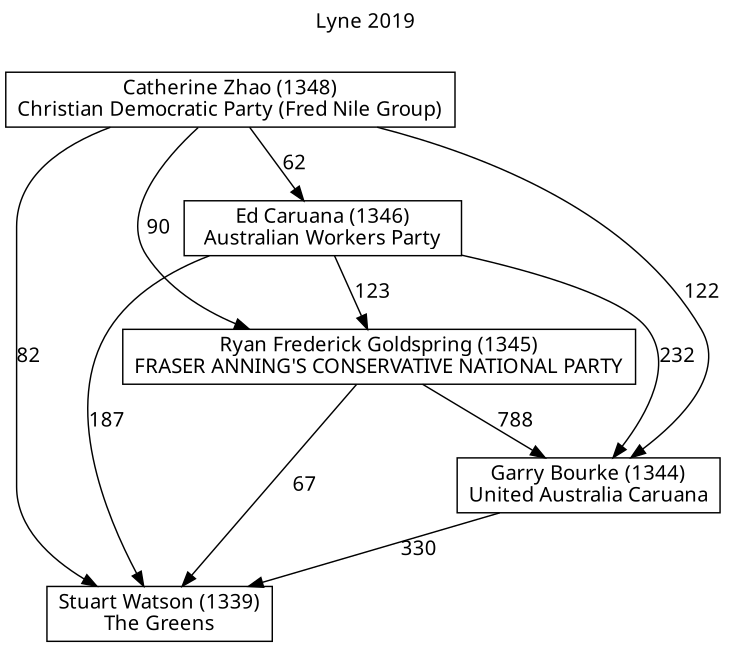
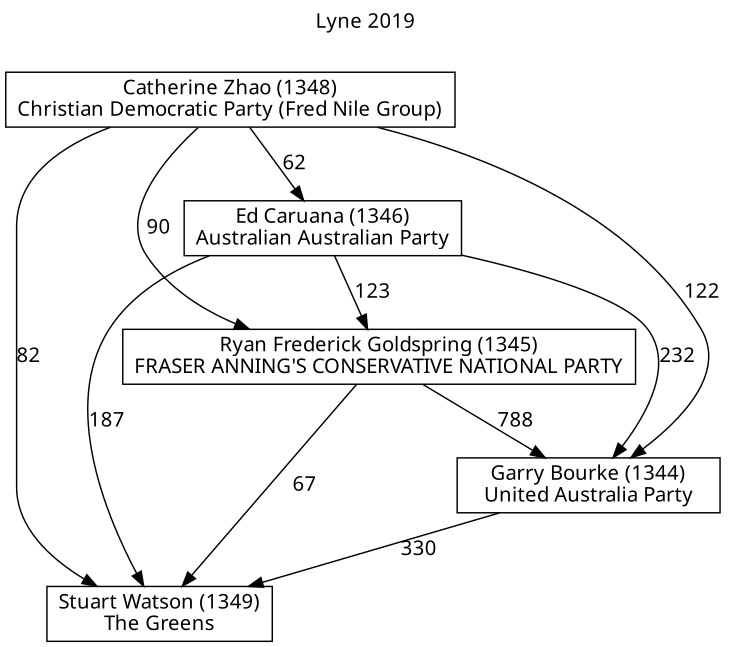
(323, 228) -> (323, 228)
(589, 485) -> (589, 485)
(160, 614) -> (160, 614)
